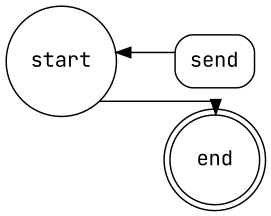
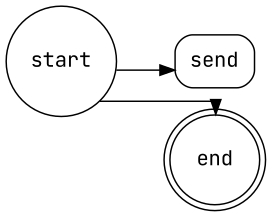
(153, 52) -> (138, 70)
